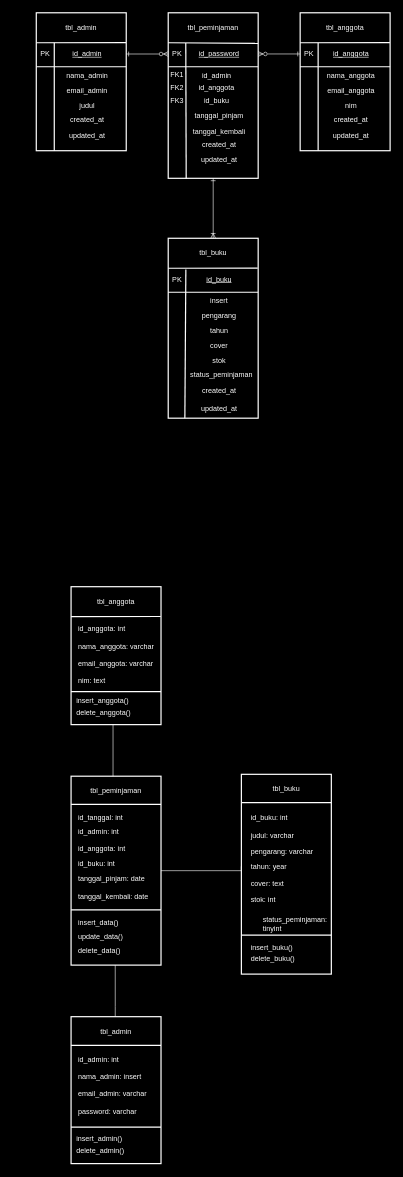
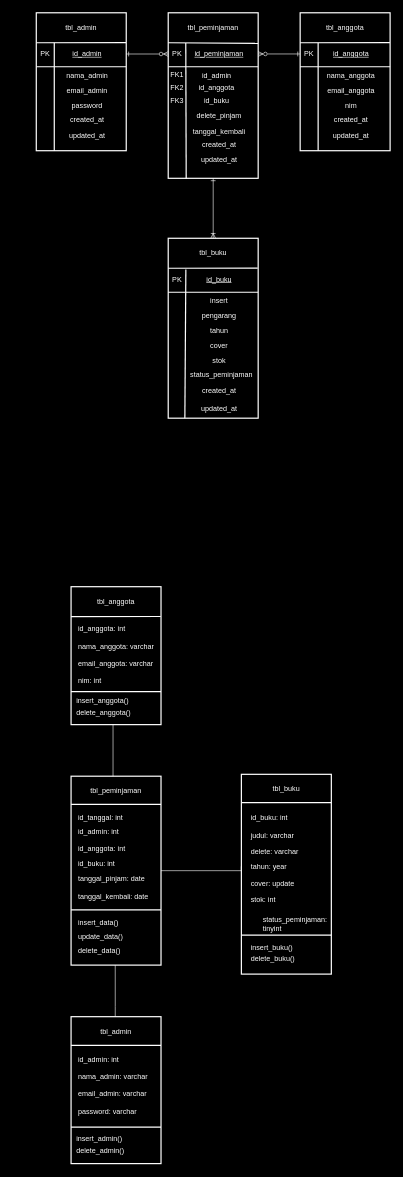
(219, 54) -> (219, 54)
(87, 105) -> (87, 105)
(219, 116) -> (219, 116)
(94, 681) -> (91, 681)
(284, 852) -> (279, 852)
(271, 884) -> (275, 884)
(111, 1077) -> (114, 1077)
